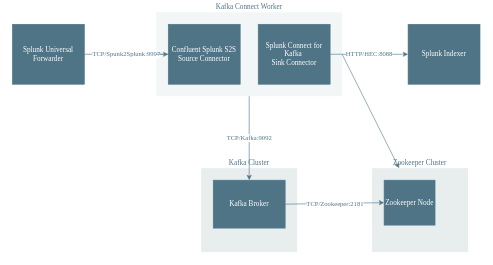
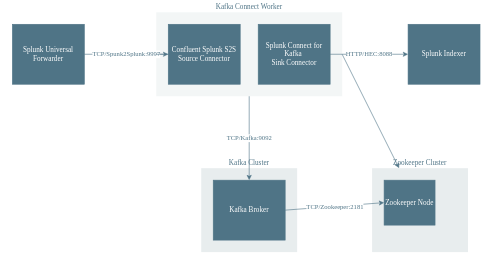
(249, 204) -> (249, 210)
